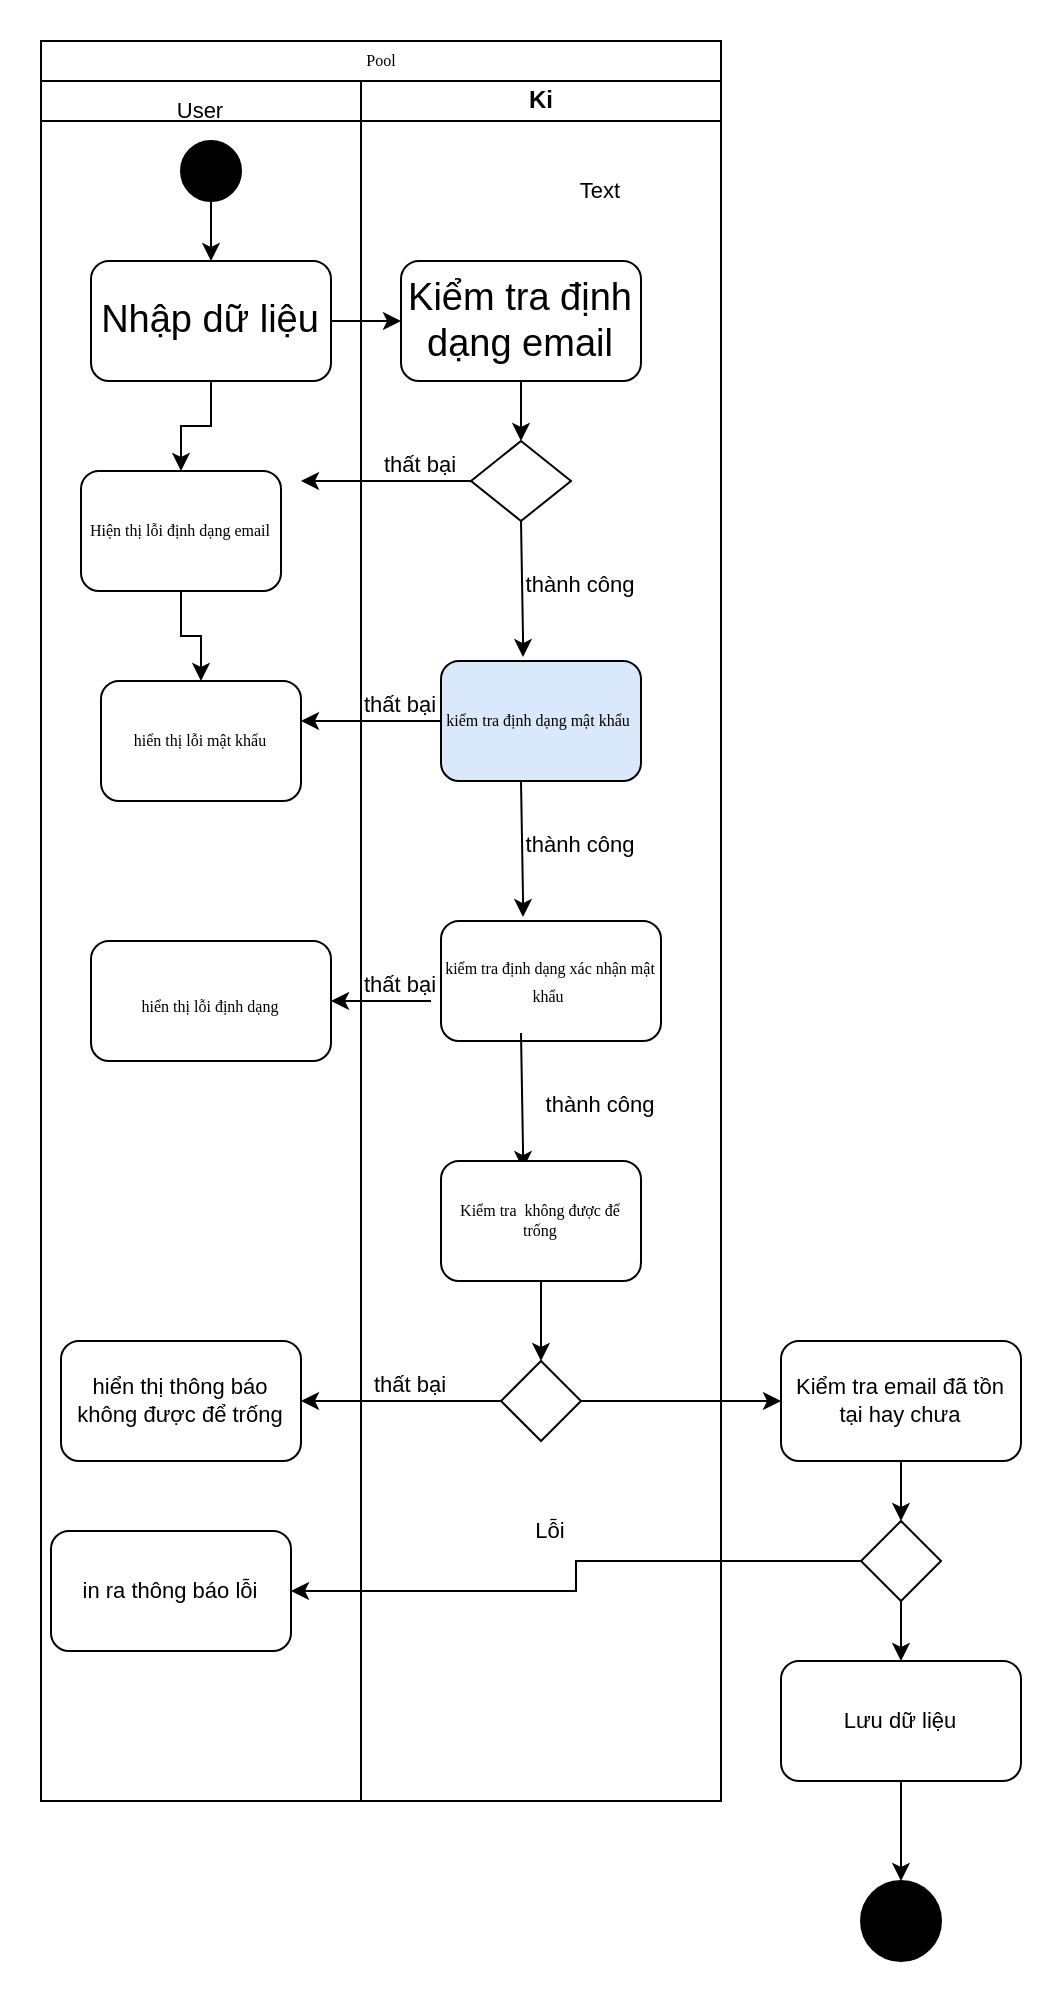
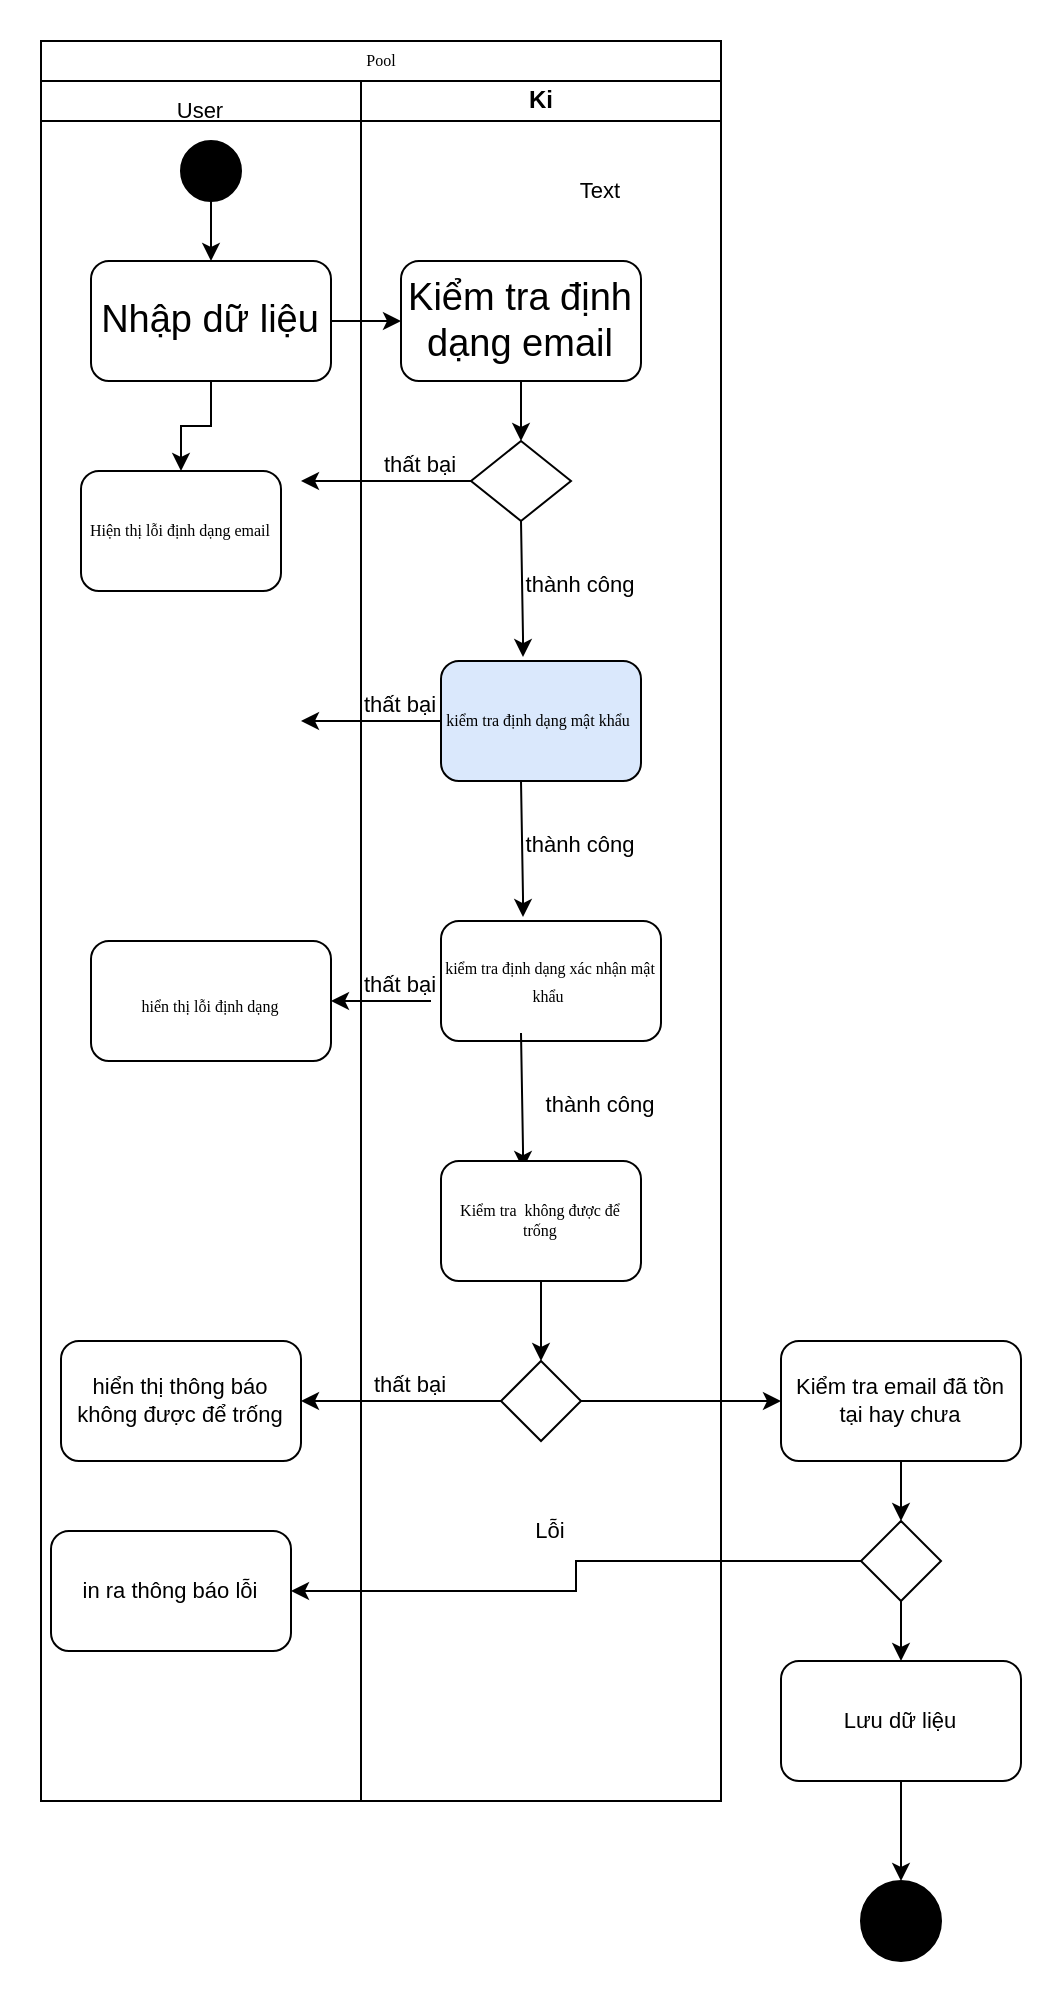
(184, 636) -> none
(201, 741) -> none
